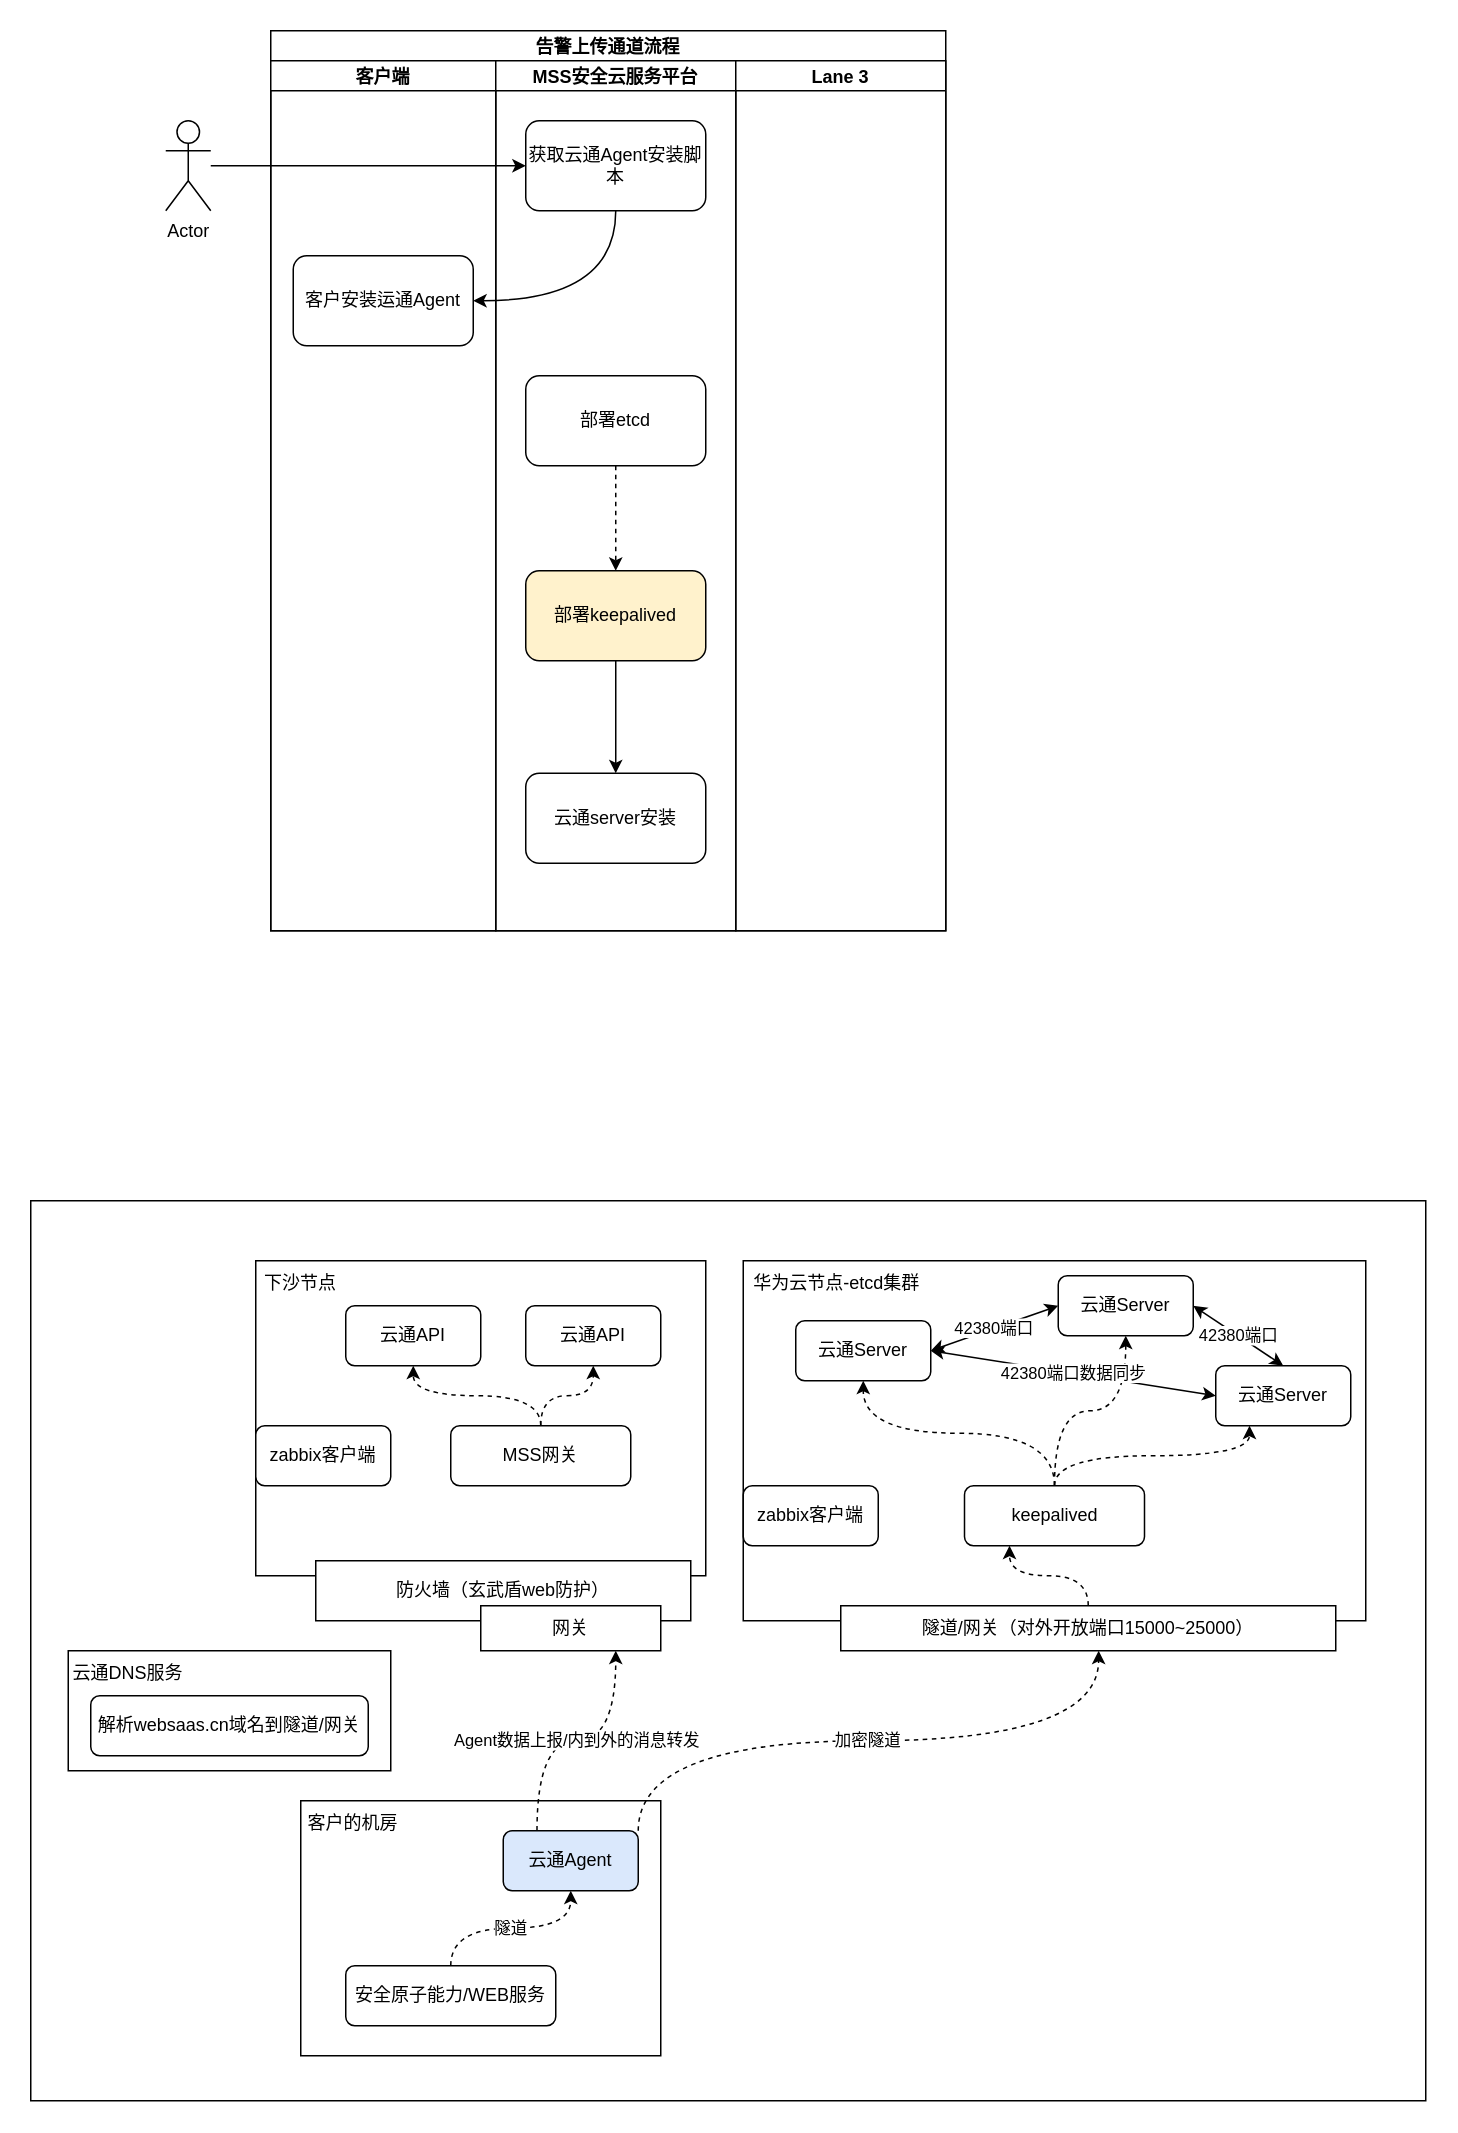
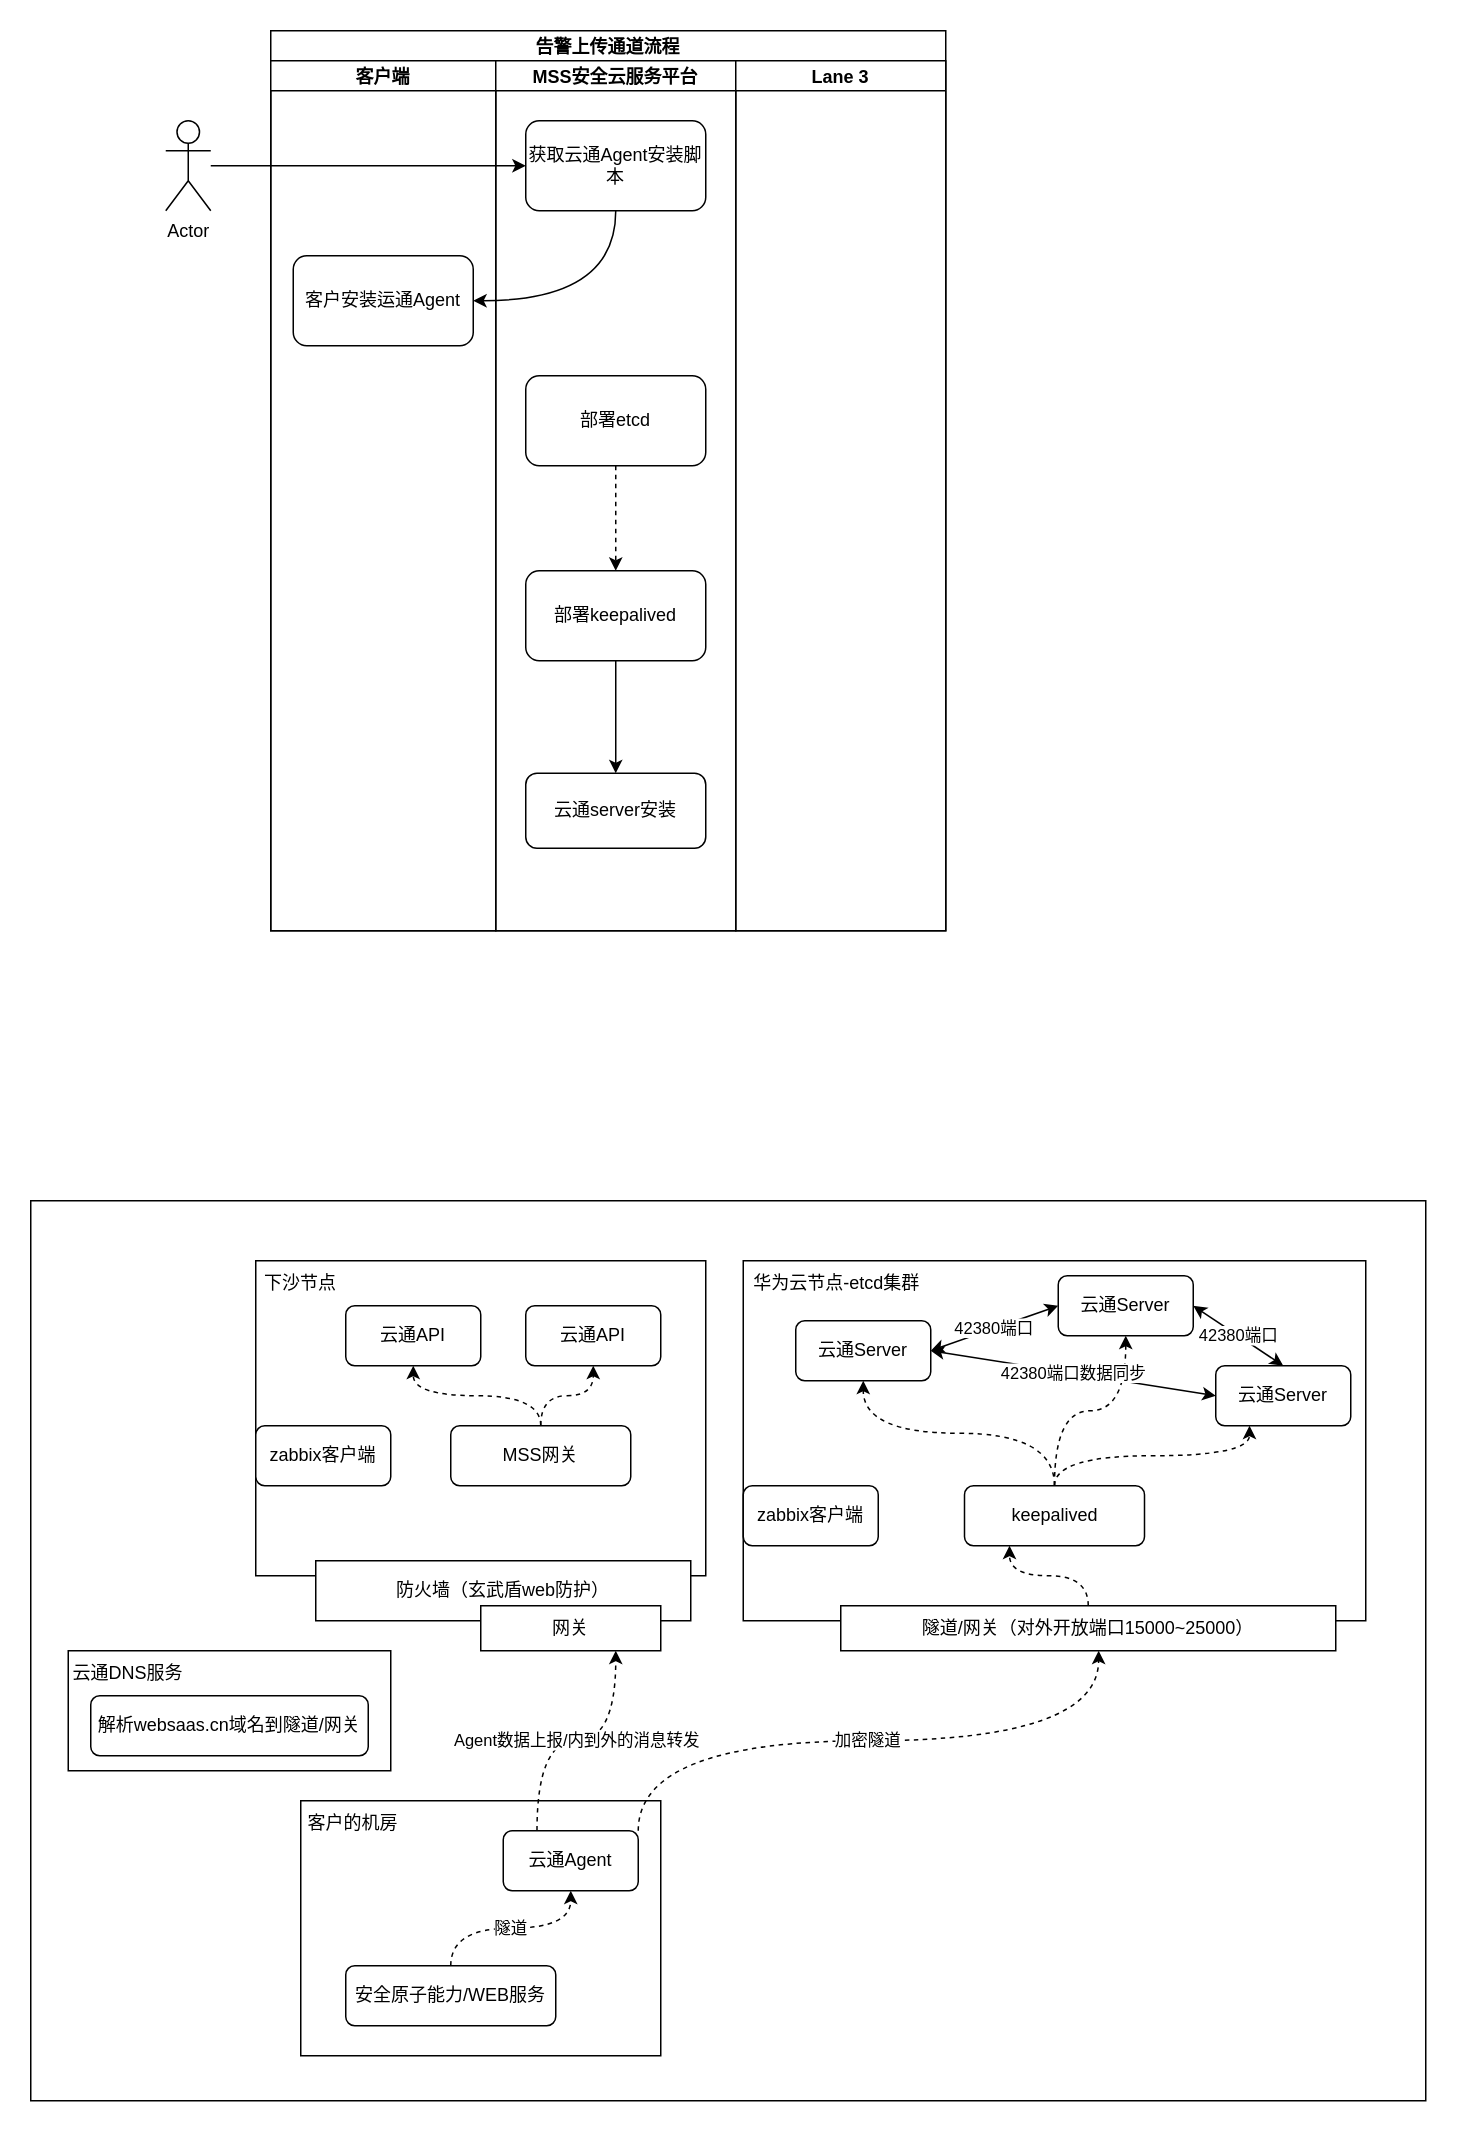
(616, 616) -> (616, 616)
(616, 818) -> (616, 811)
(571, 1861) -> (571, 1861)
